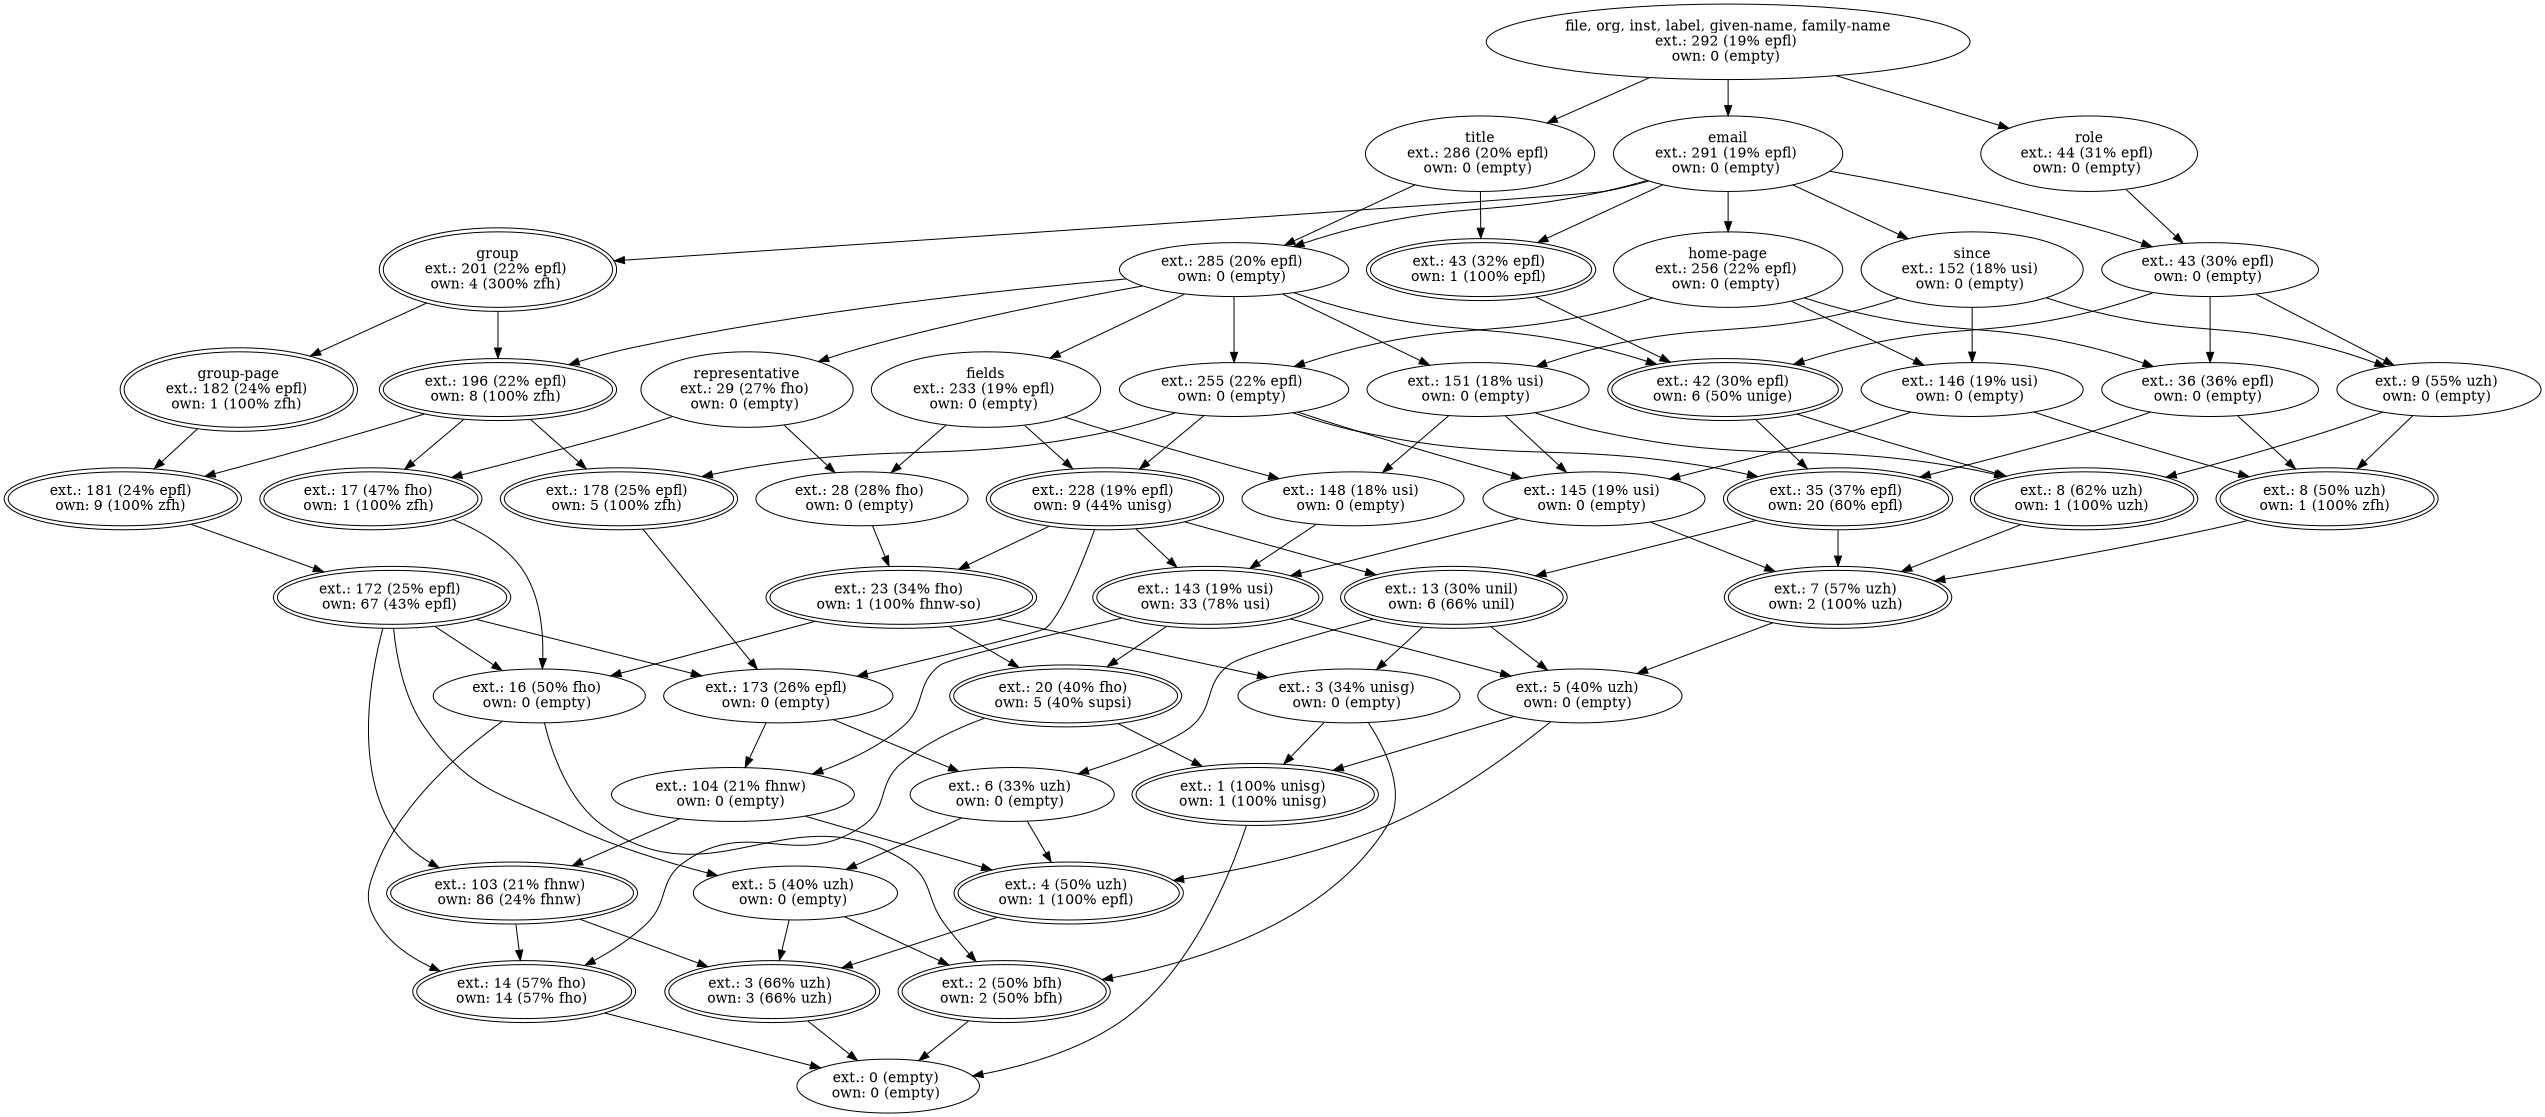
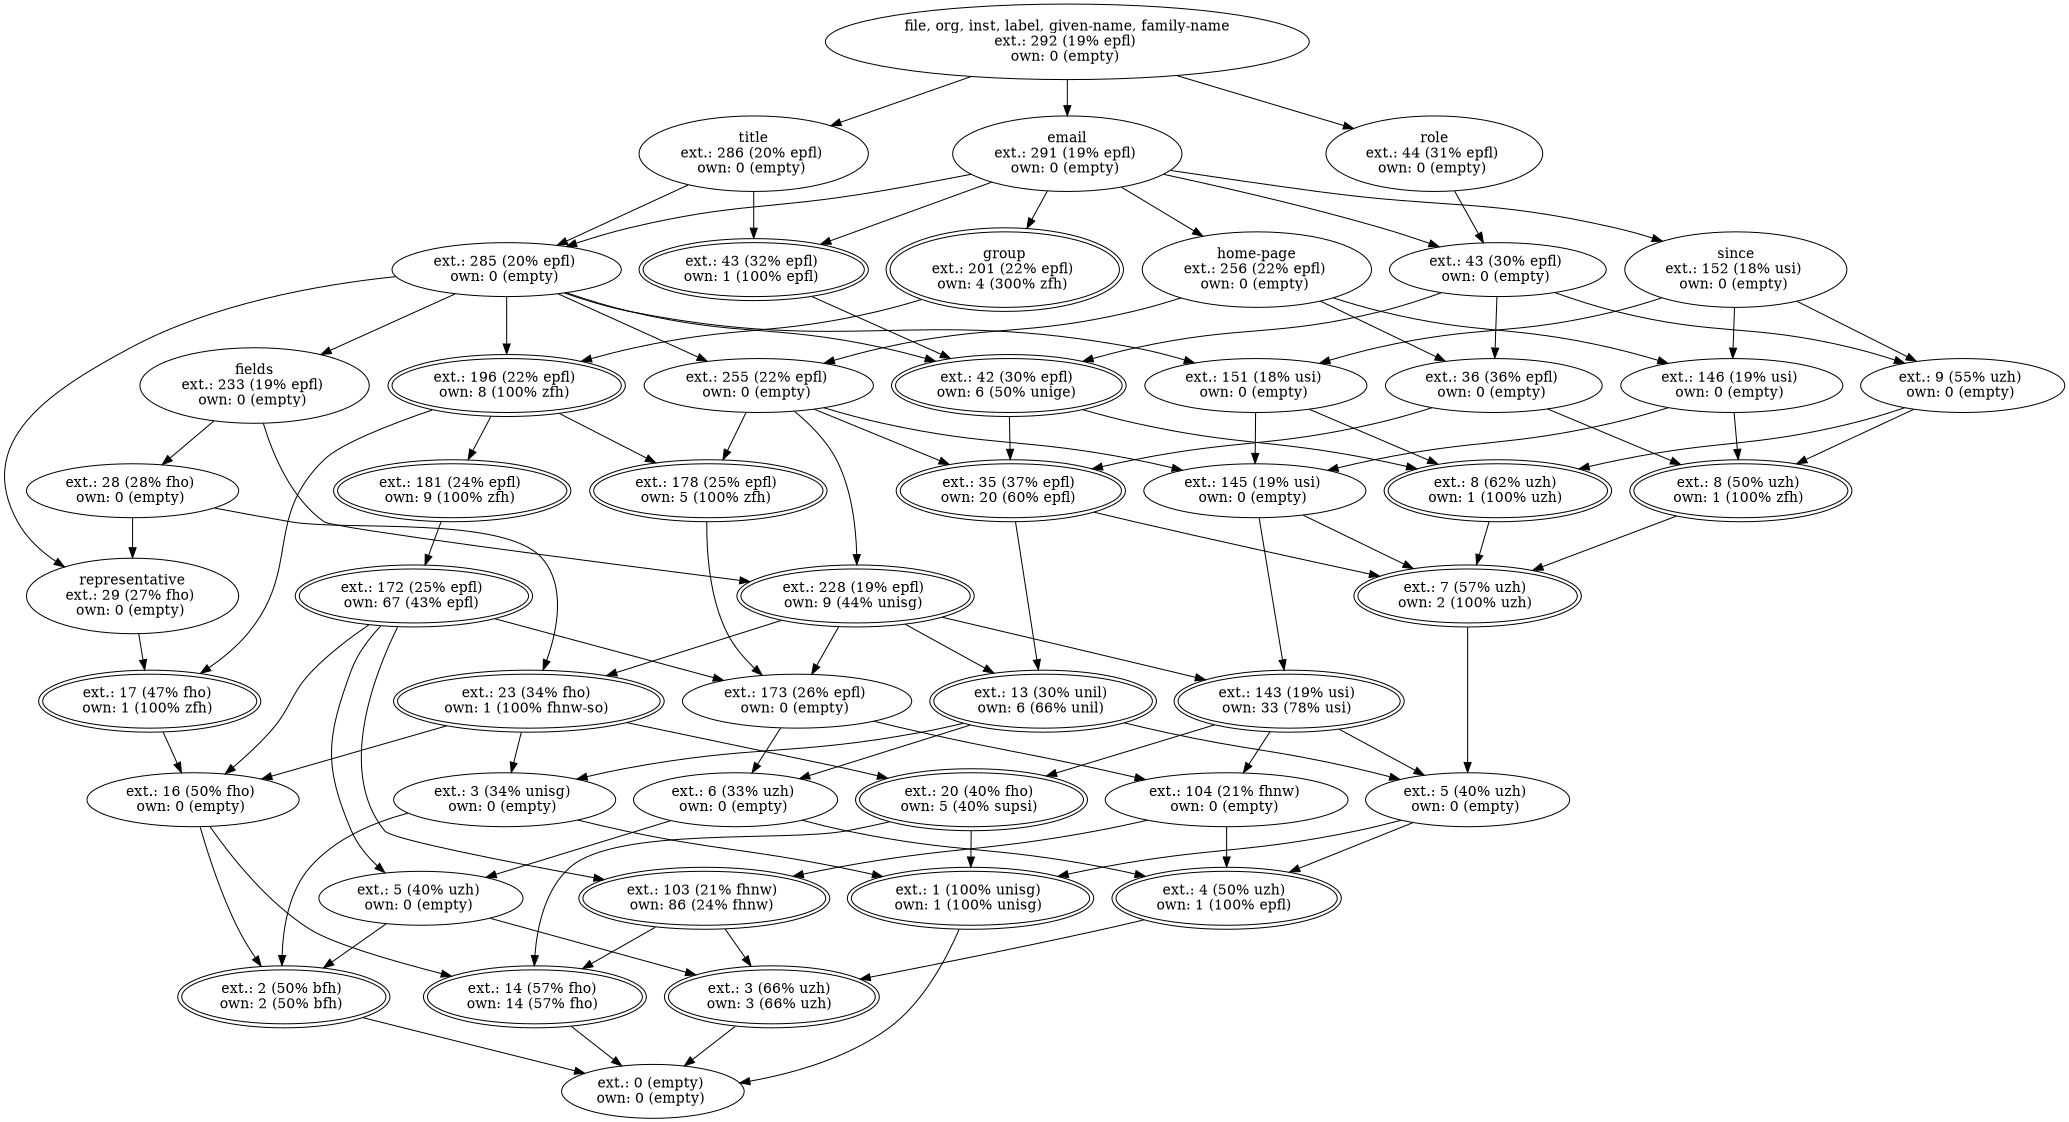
(239, 390) -> none
(806, 445) -> (133, 533)
(1353, 499) -> none
